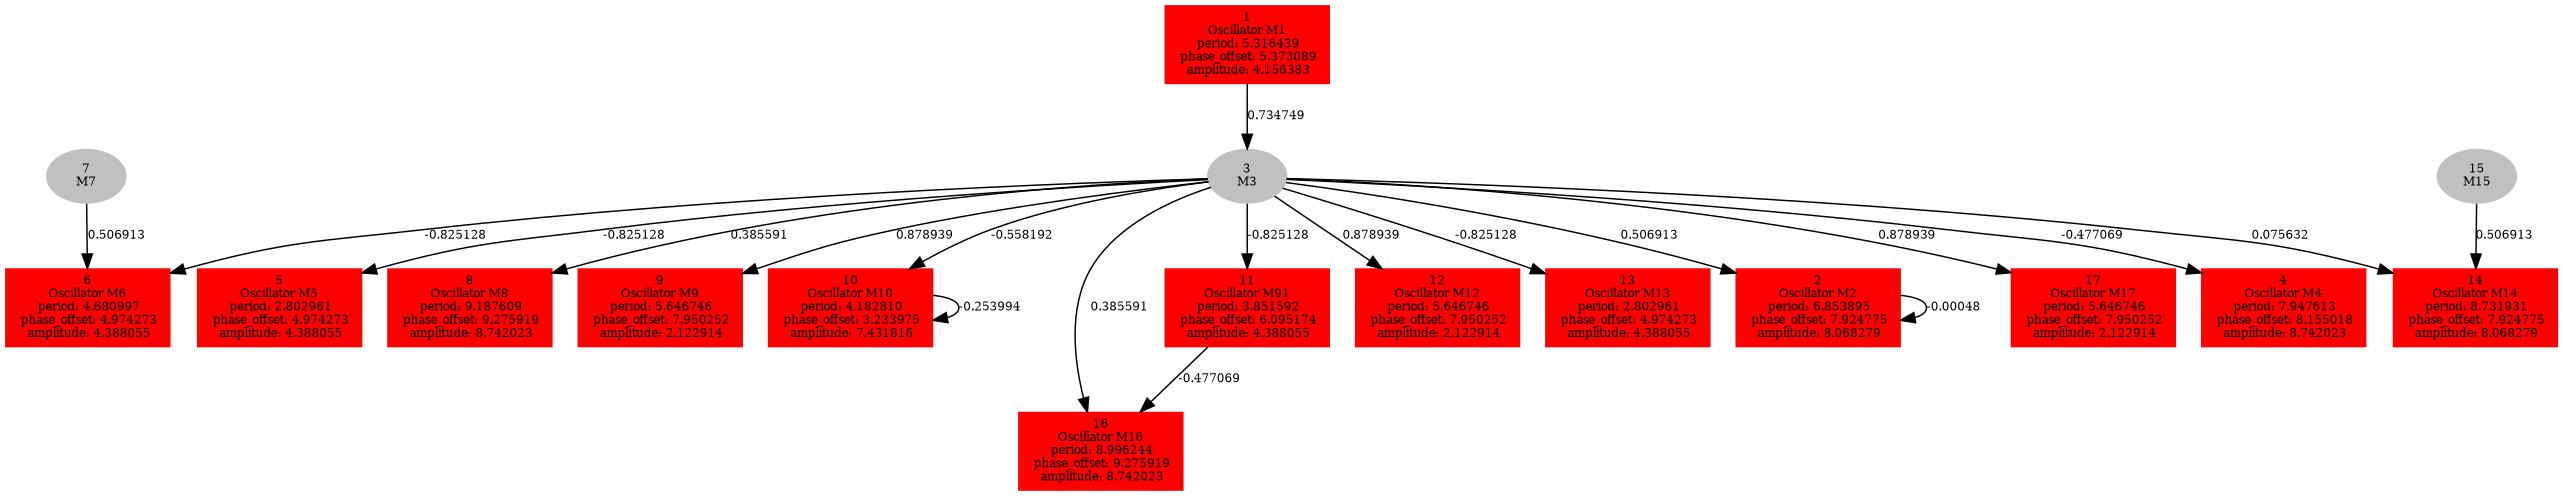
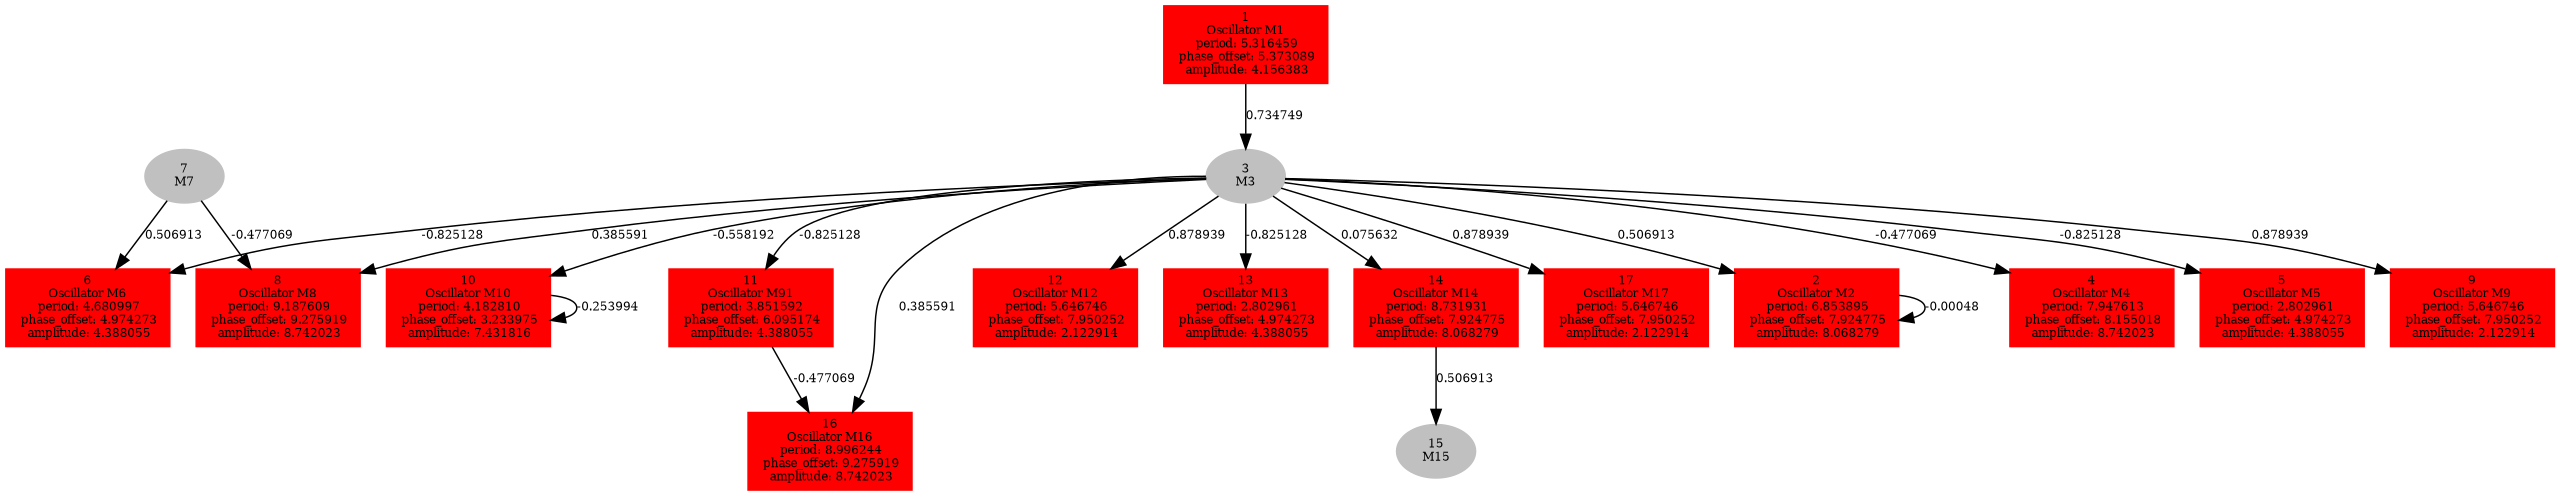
(1247, 44) -> (1246, 44)
none -> (222, 229)
(2476, 229) -> (1436, 378)
